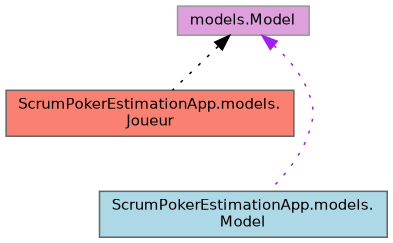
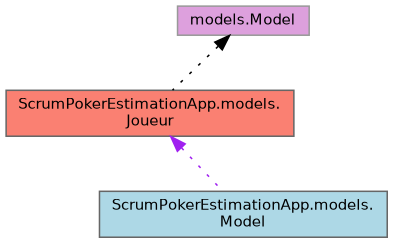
(313, 119) -> (202, 169)
